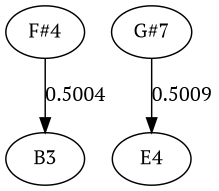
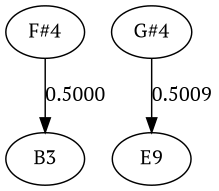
(152, 32) -> (152, 32)
(76, 96) -> (76, 96)
(152, 159) -> (152, 159)
